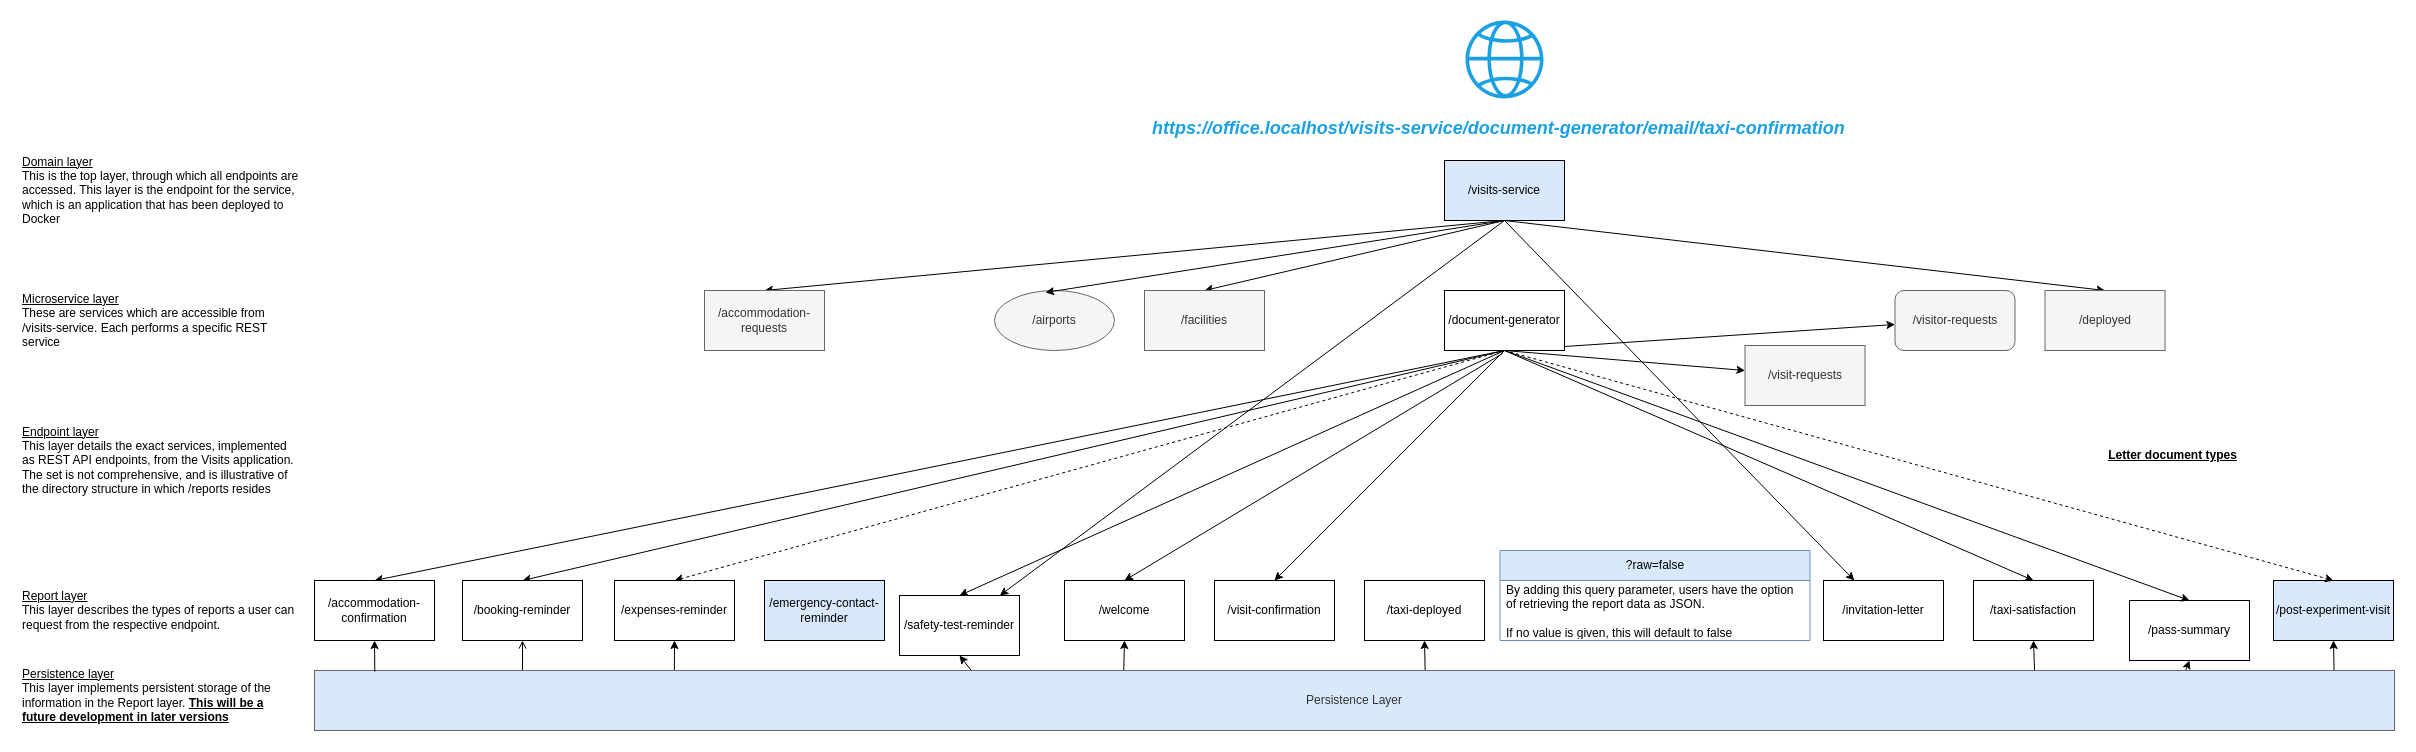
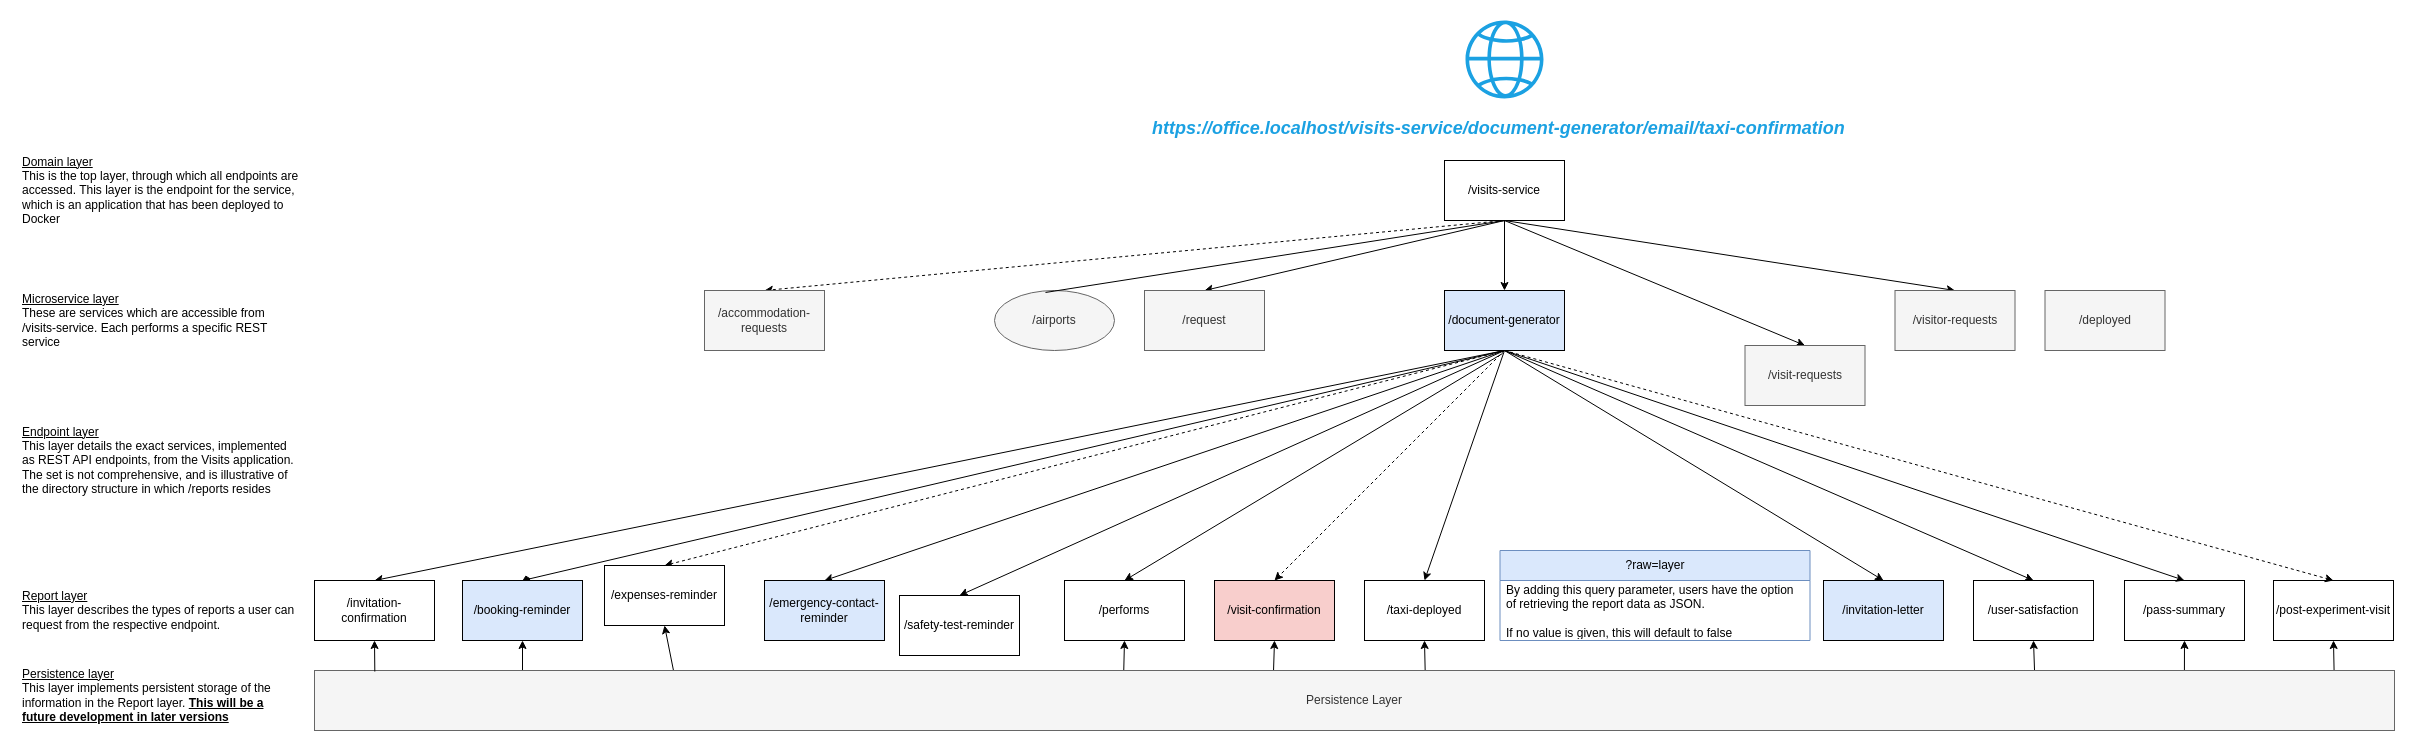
(1505, 191) -> (1505, 191)
none -> (1505, 253)
(1128, 256) -> (1128, 256)
(1817, 257) -> none
(1054, 291) -> (1051, 292)
(1378, 315) -> (1654, 283)
(1205, 321) -> (1205, 321)
(1505, 321) -> (1505, 321)
(1955, 321) -> (1955, 321)
(1726, 336) -> (1465, 464)
(1625, 360) -> (1657, 443)
(1657, 377) -> (1730, 256)
(2173, 456) -> none
(1388, 467) -> (1388, 467)
none -> (1003, 520)
(1656, 566) -> (1656, 566)
(530, 579) -> (531, 579)
(375, 611) -> (375, 611)
(523, 611) -> (523, 611)
(675, 611) -> (665, 596)
(1125, 611) -> (1125, 611)
(1275, 611) -> (1275, 611)
(1884, 611) -> (1884, 611)
(2034, 611) -> (2034, 611)
(2334, 611) -> (2334, 611)
(2190, 631) -> (2185, 611)
(523, 646) -> (523, 648)
none -> (1274, 659)
(968, 666) -> none
(1355, 701) -> (1355, 701)
